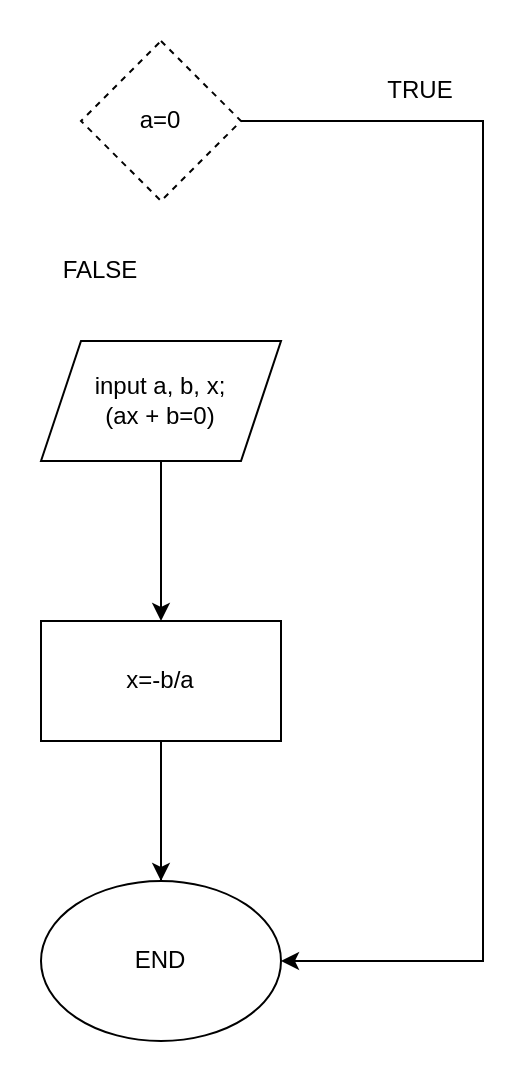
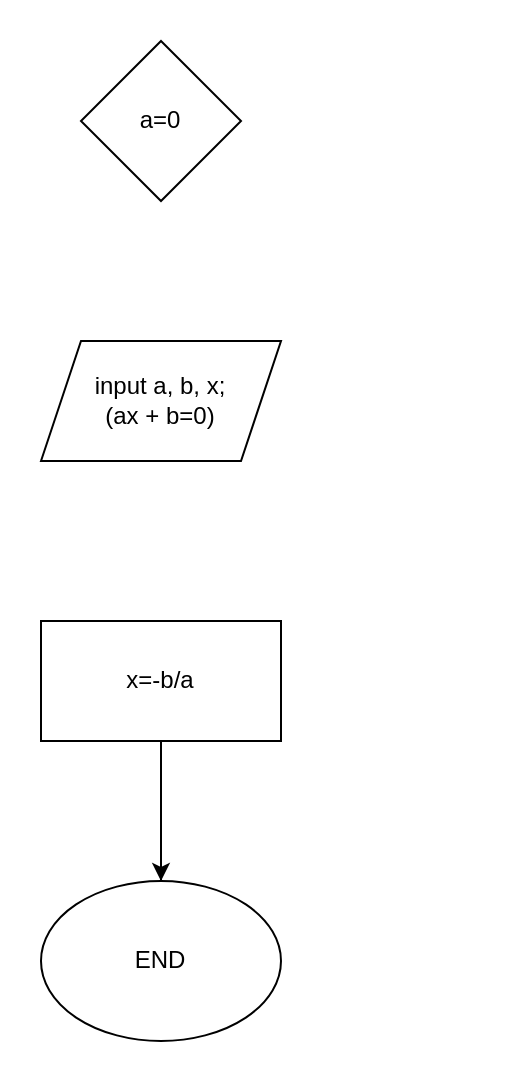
(421, 91) -> none
(161, 121) -> (161, 121)
(101, 271) -> none
(483, 514) -> none
(161, 534) -> none
